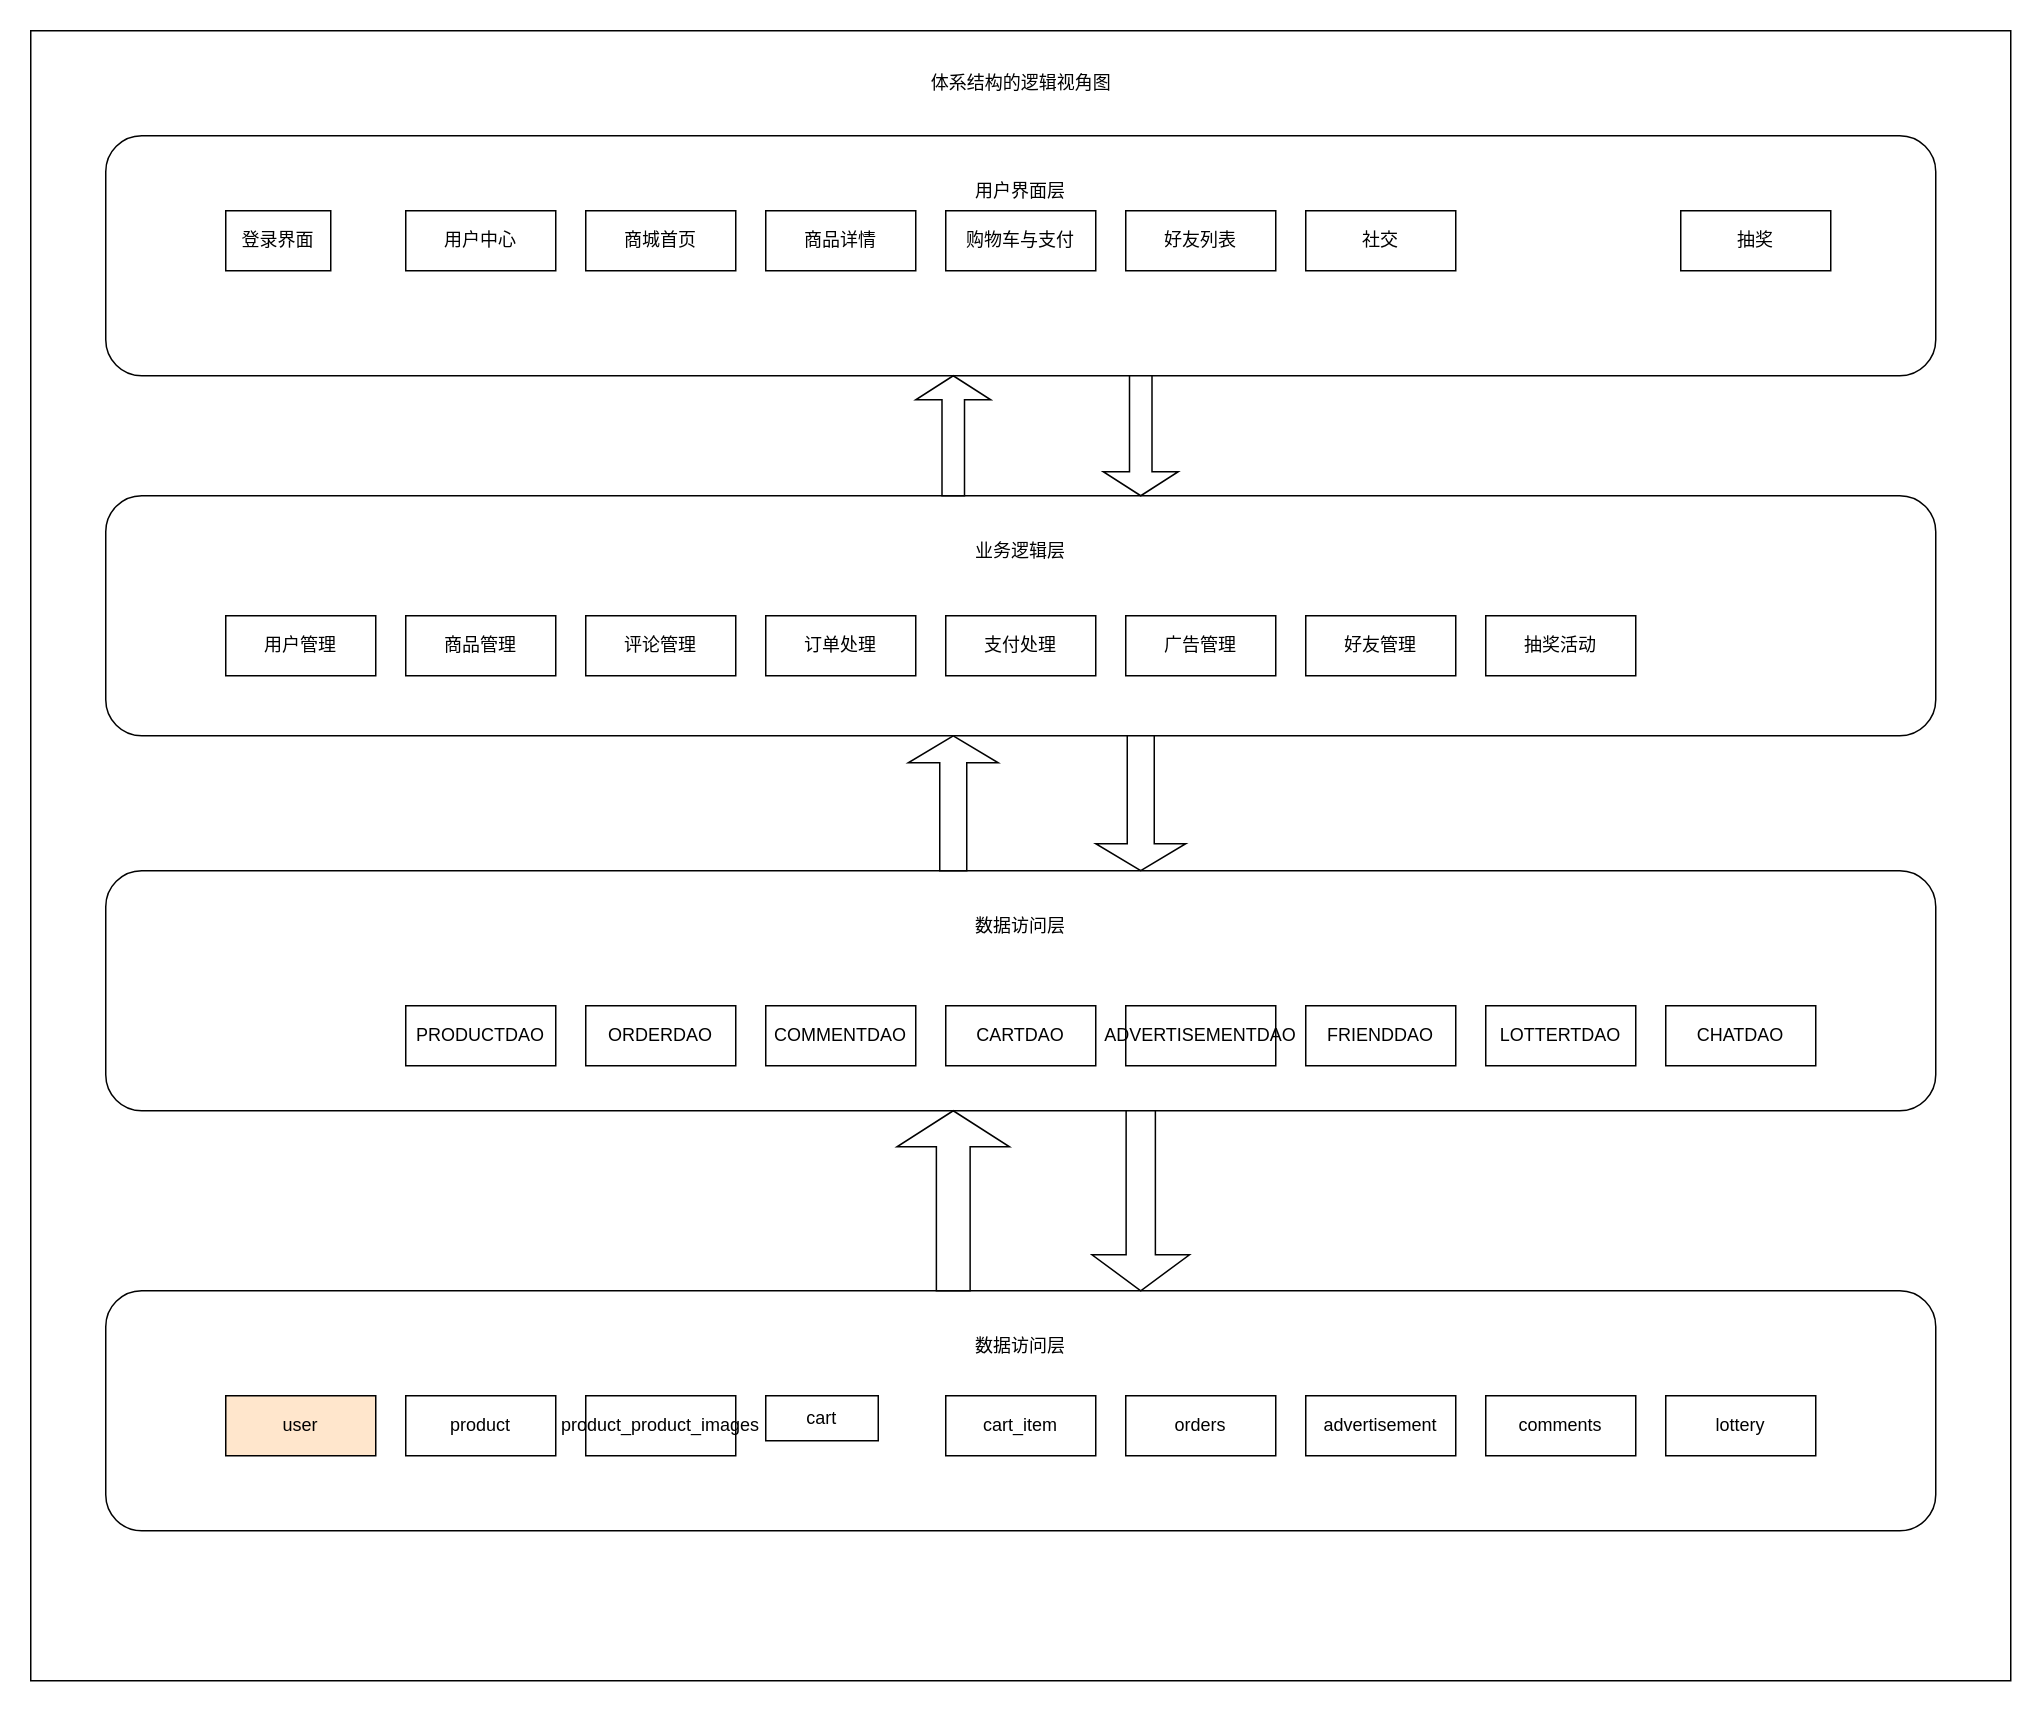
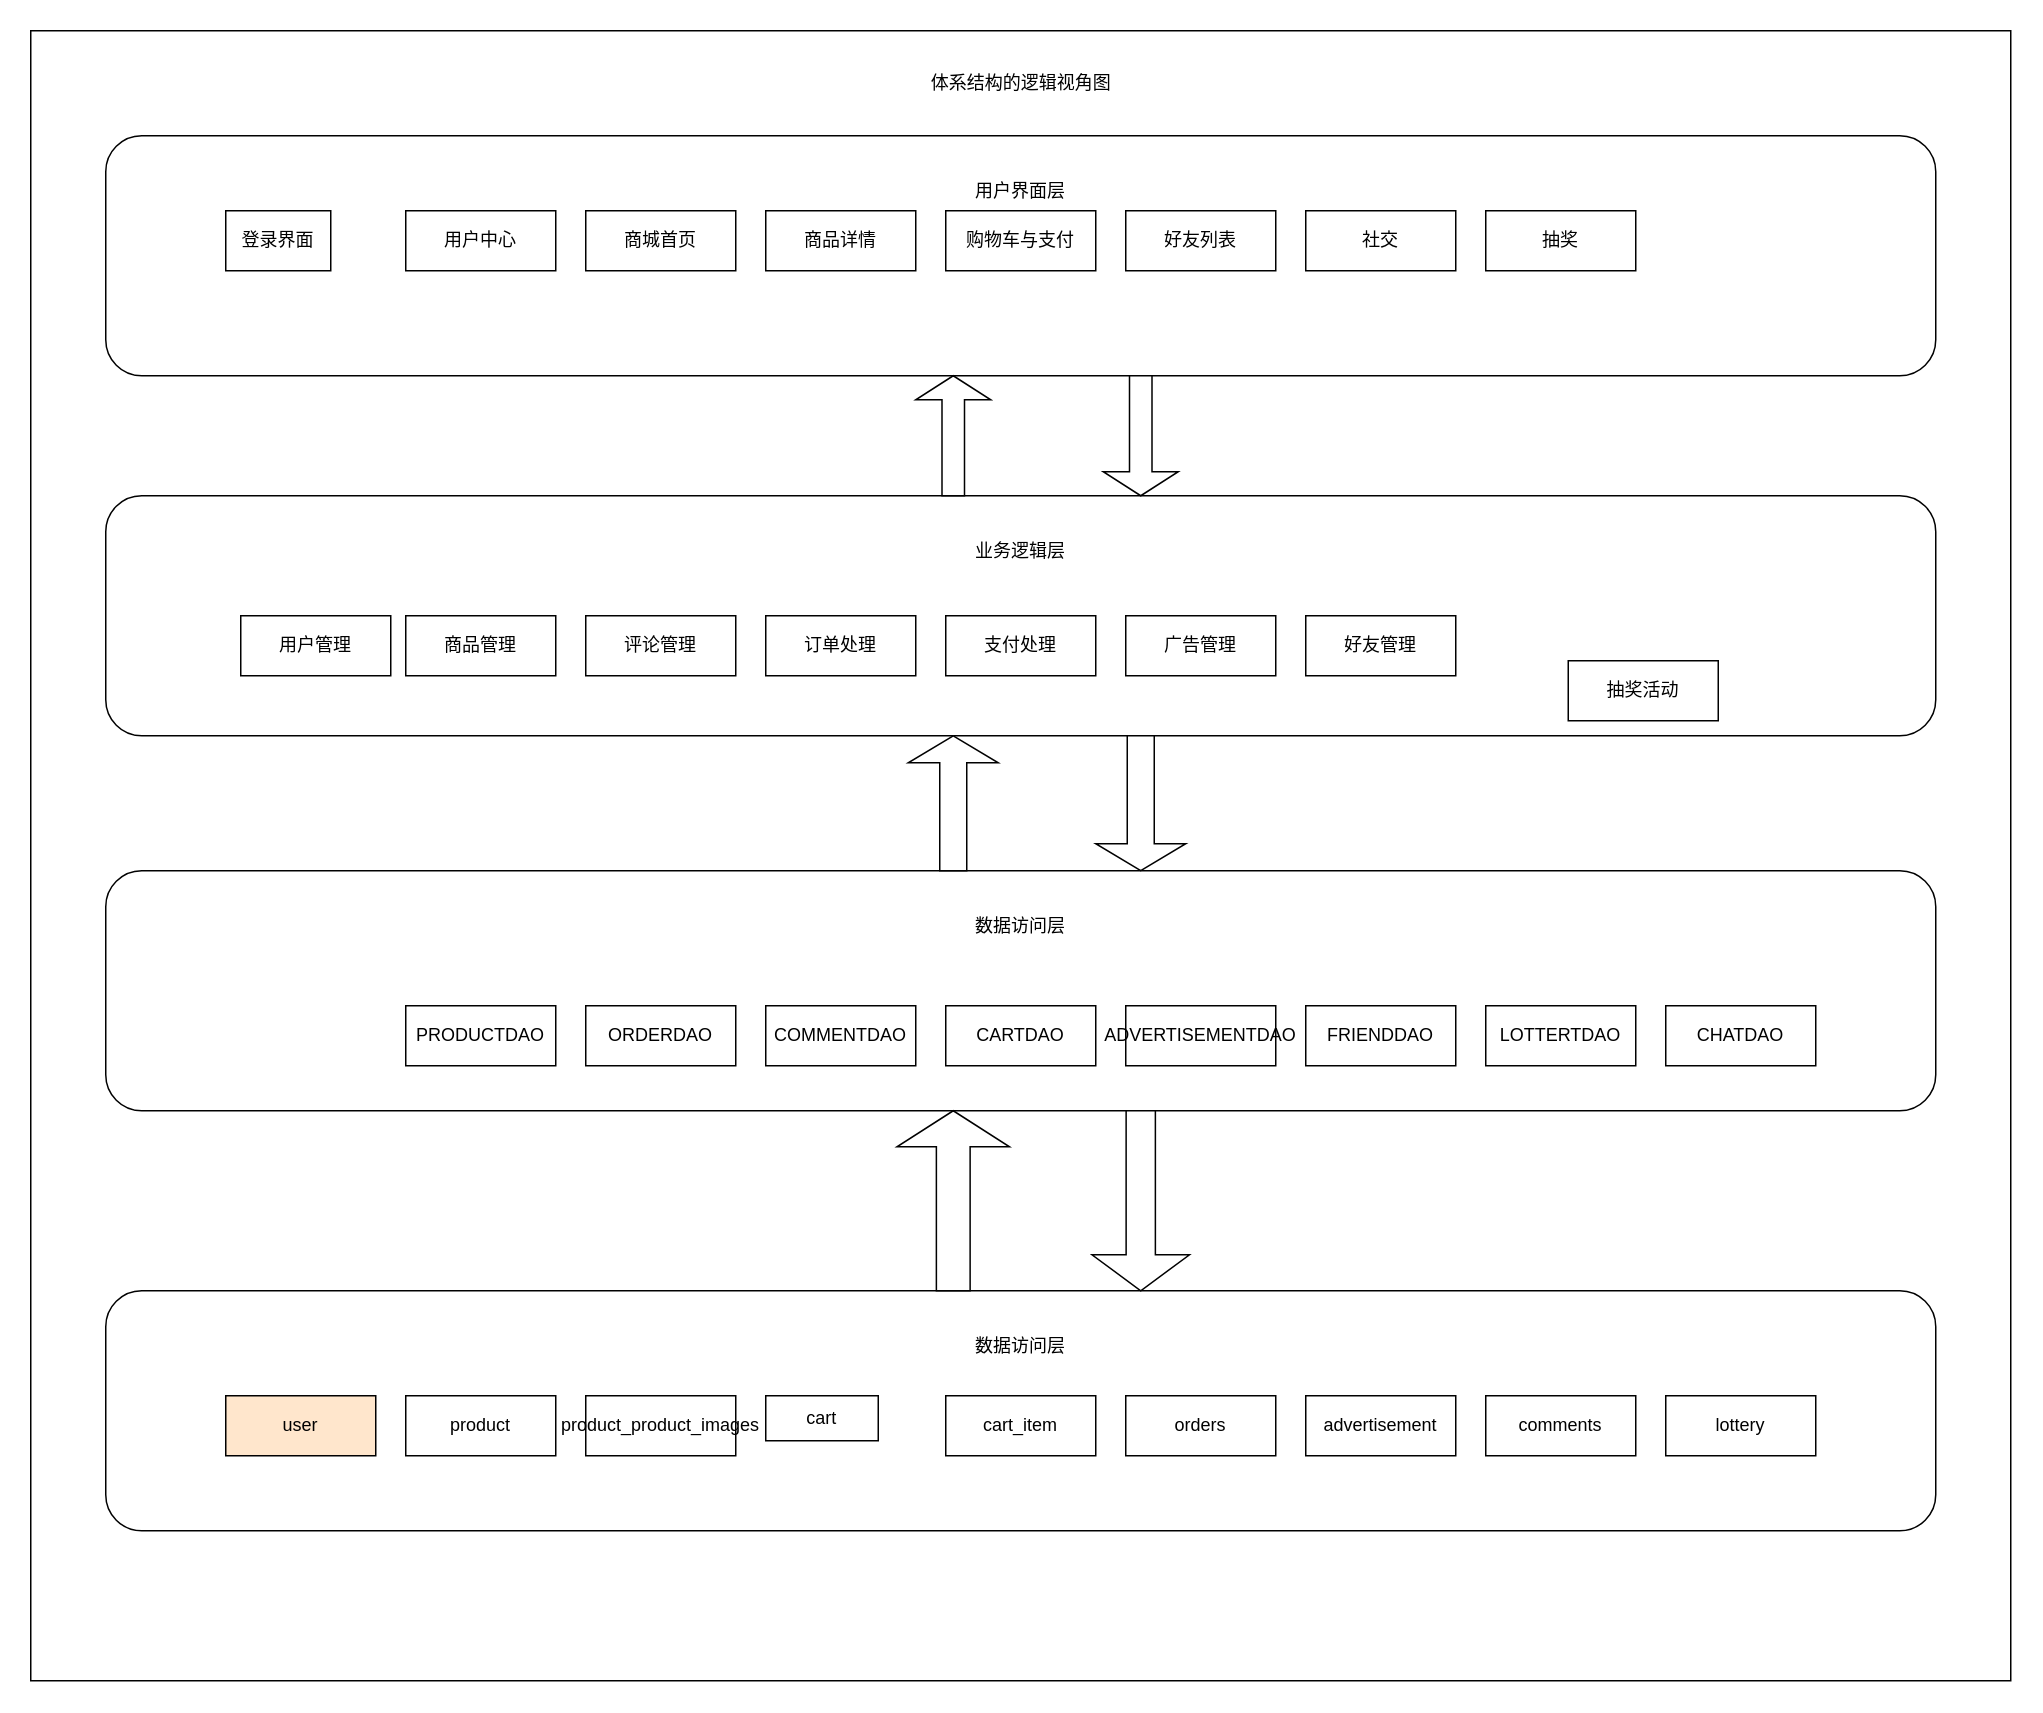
(1756, 241) -> (1561, 241)
(301, 646) -> (316, 646)
(1561, 646) -> (1643, 691)
